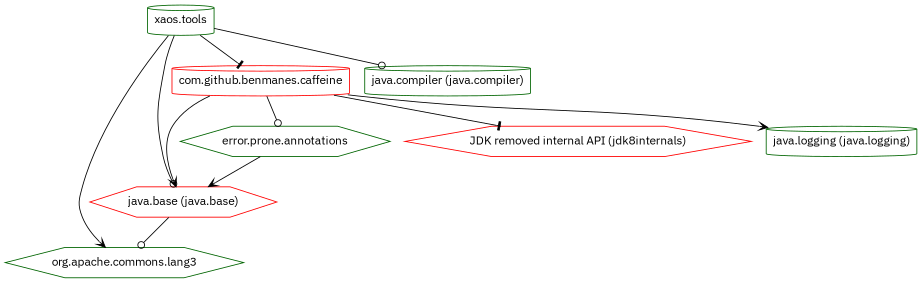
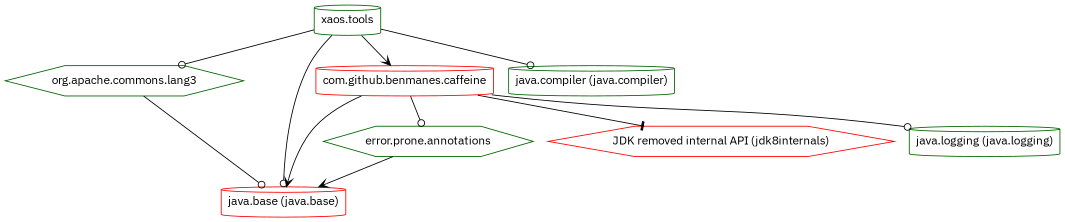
(219, 49) -> (373, 48)
(554, 110) -> (698, 110)
(103, 134) -> (250, 47)
(183, 202) -> (284, 202)
(156, 230) -> (201, 139)
